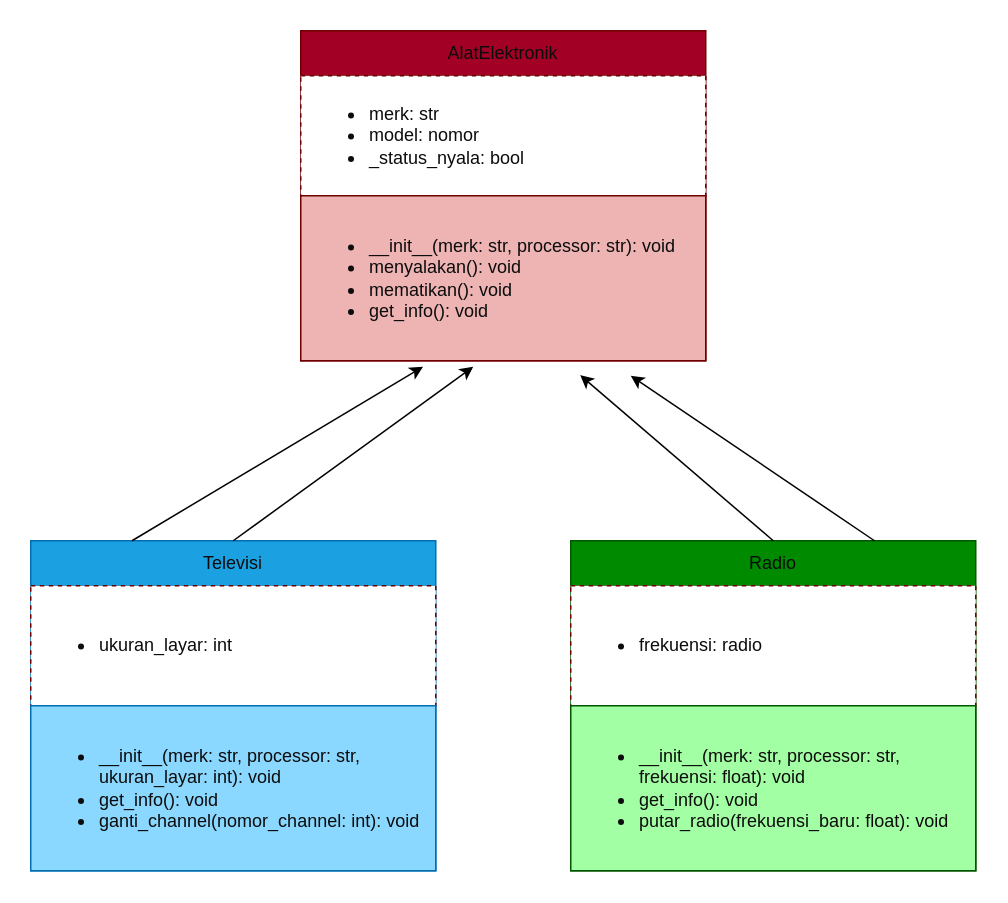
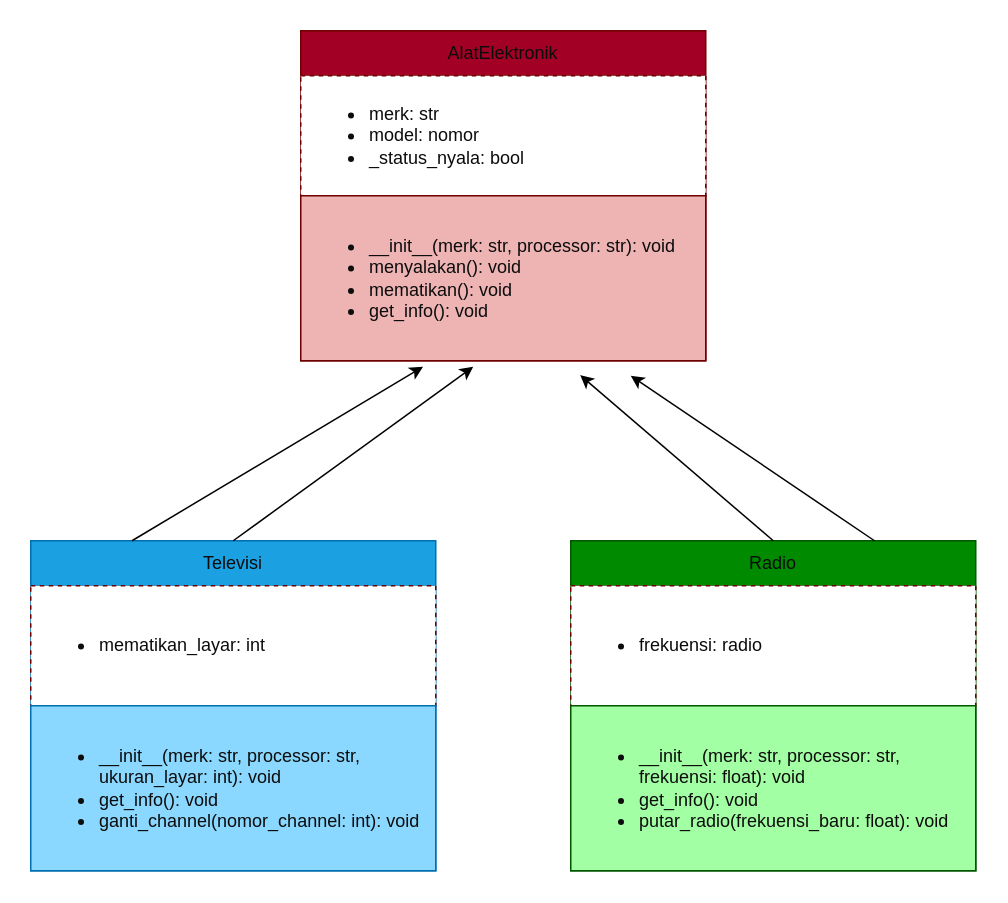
(116, 646) -> (129, 646)
